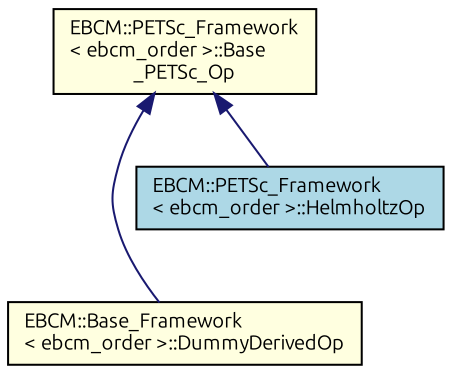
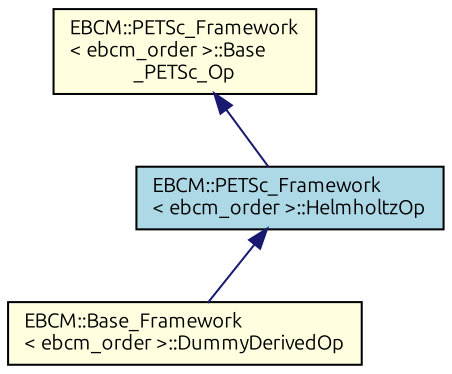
(113, 209) -> (231, 274)
